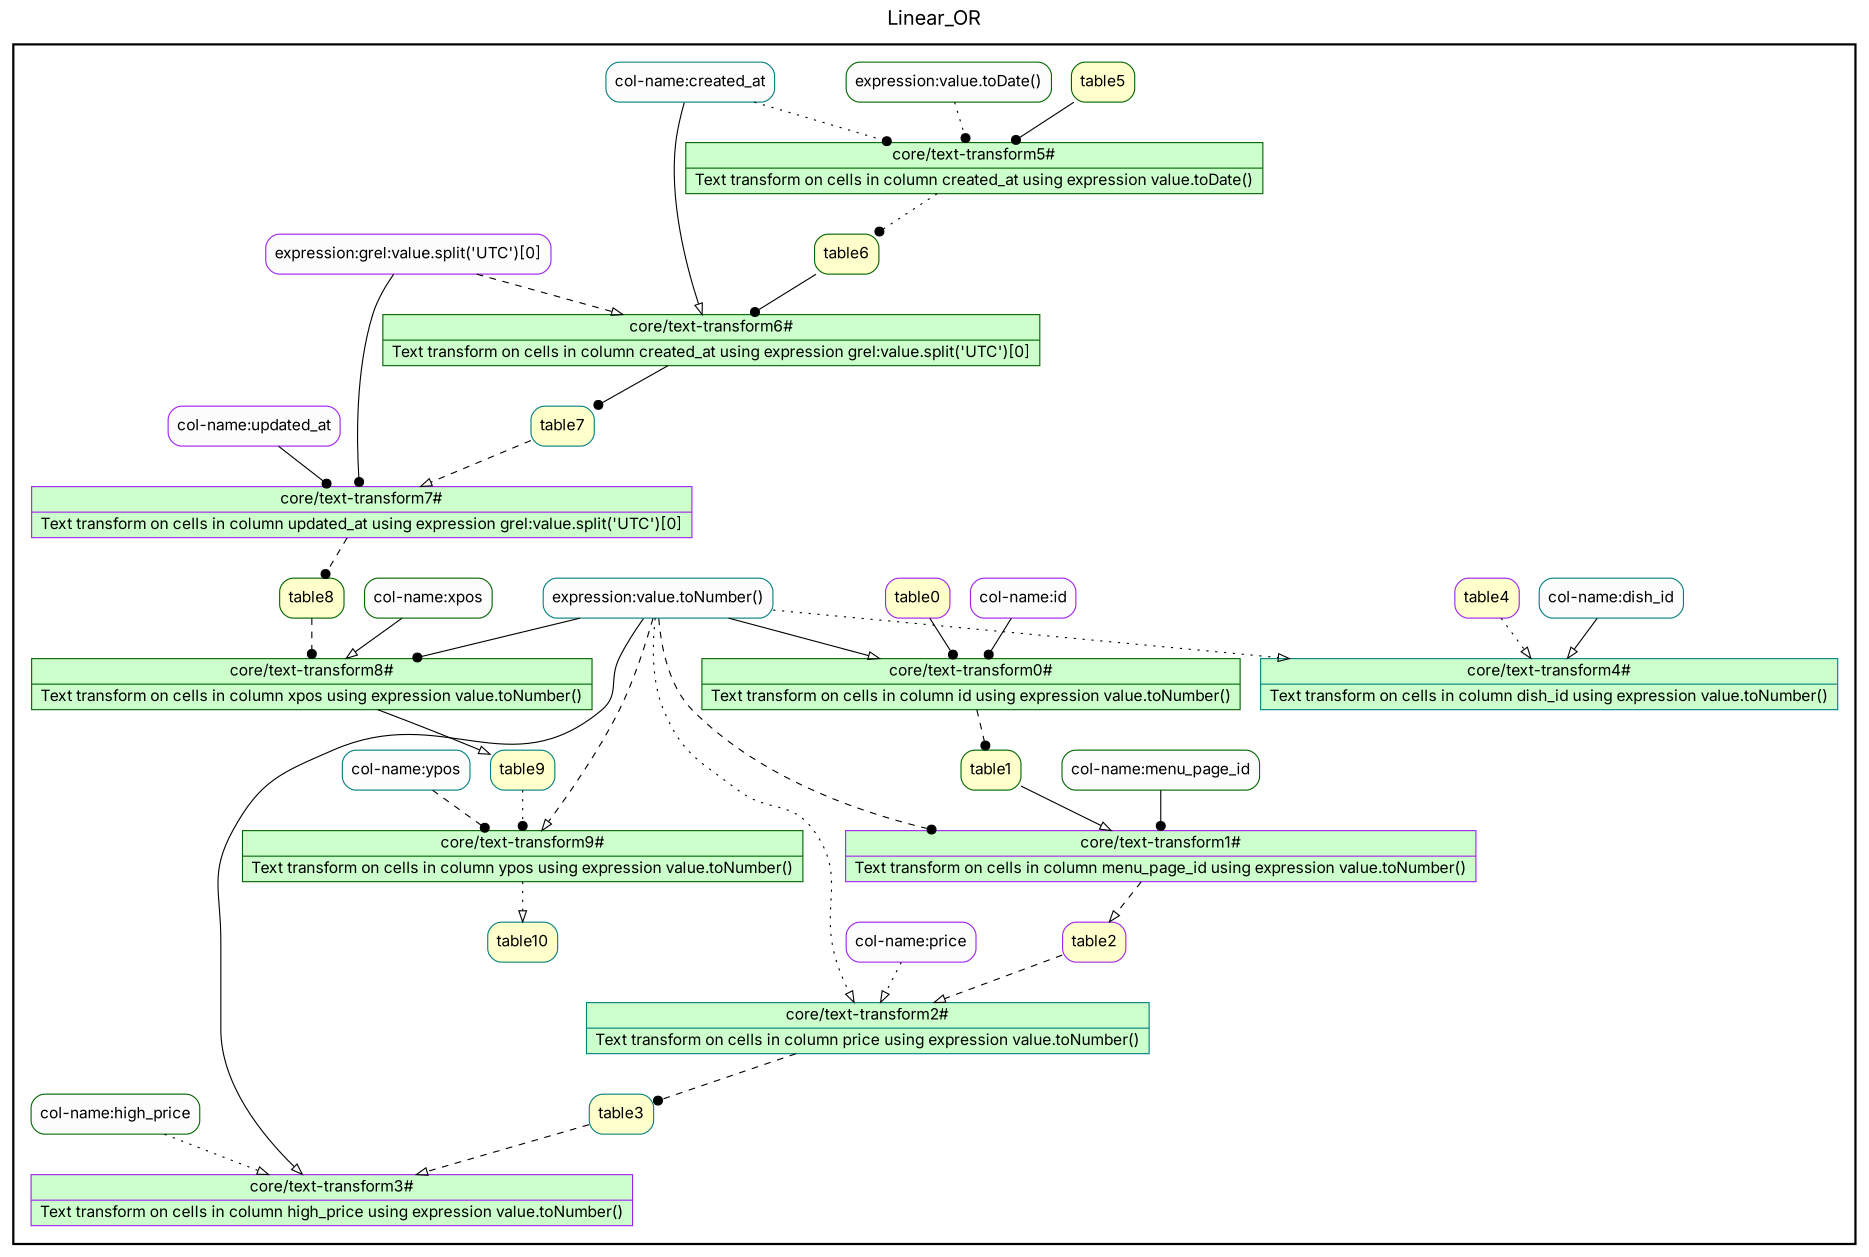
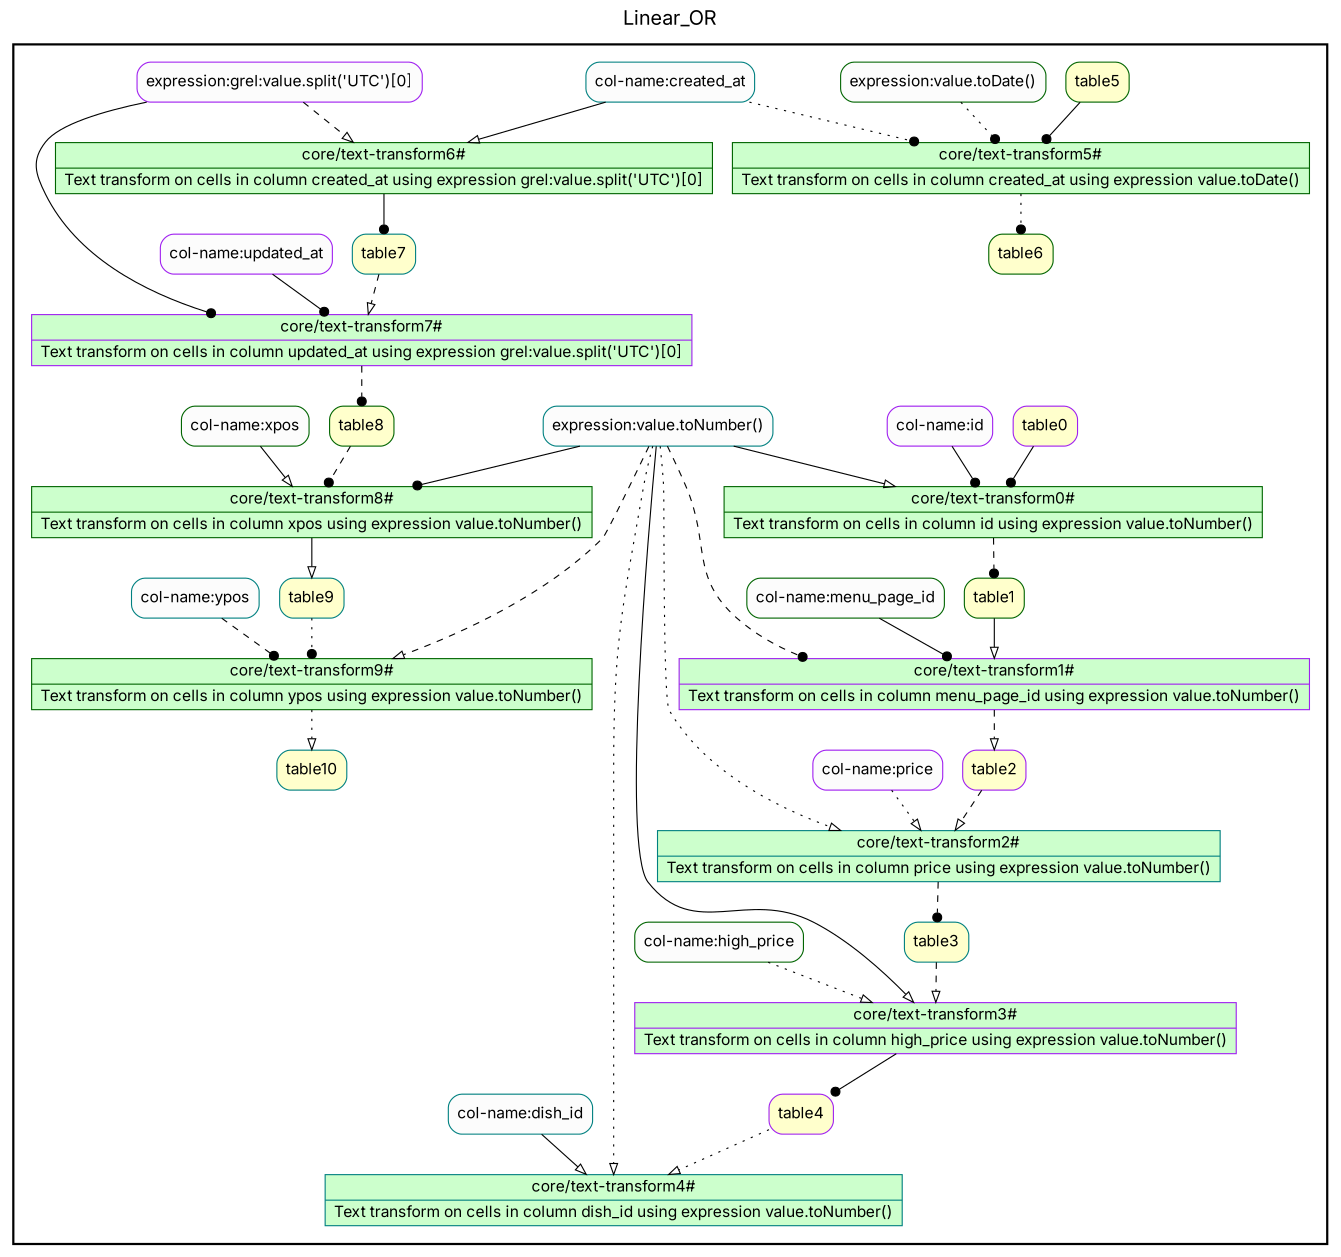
(788, 292) -> none
none -> (868, 1071)
